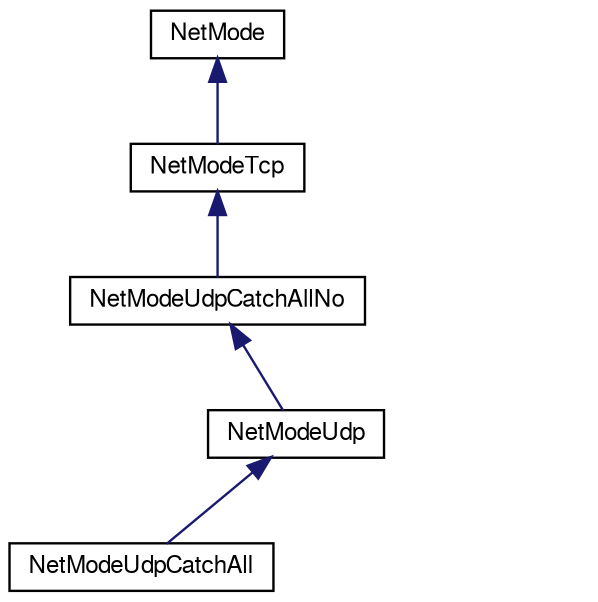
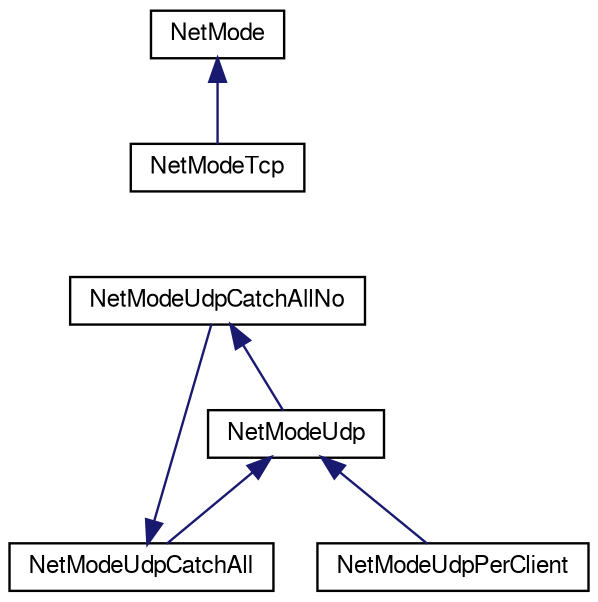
(218, 247) -> (183, 422)
none -> (453, 567)
